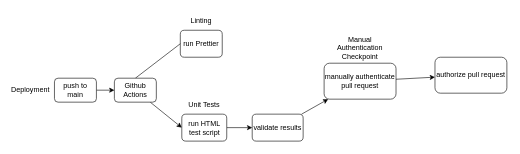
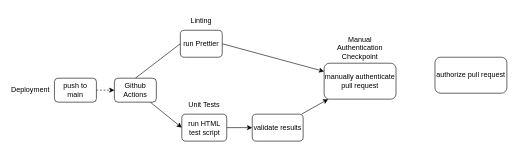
none -> (271, 57)
(409, 79) -> none
(103, 90) -> (103, 90)
